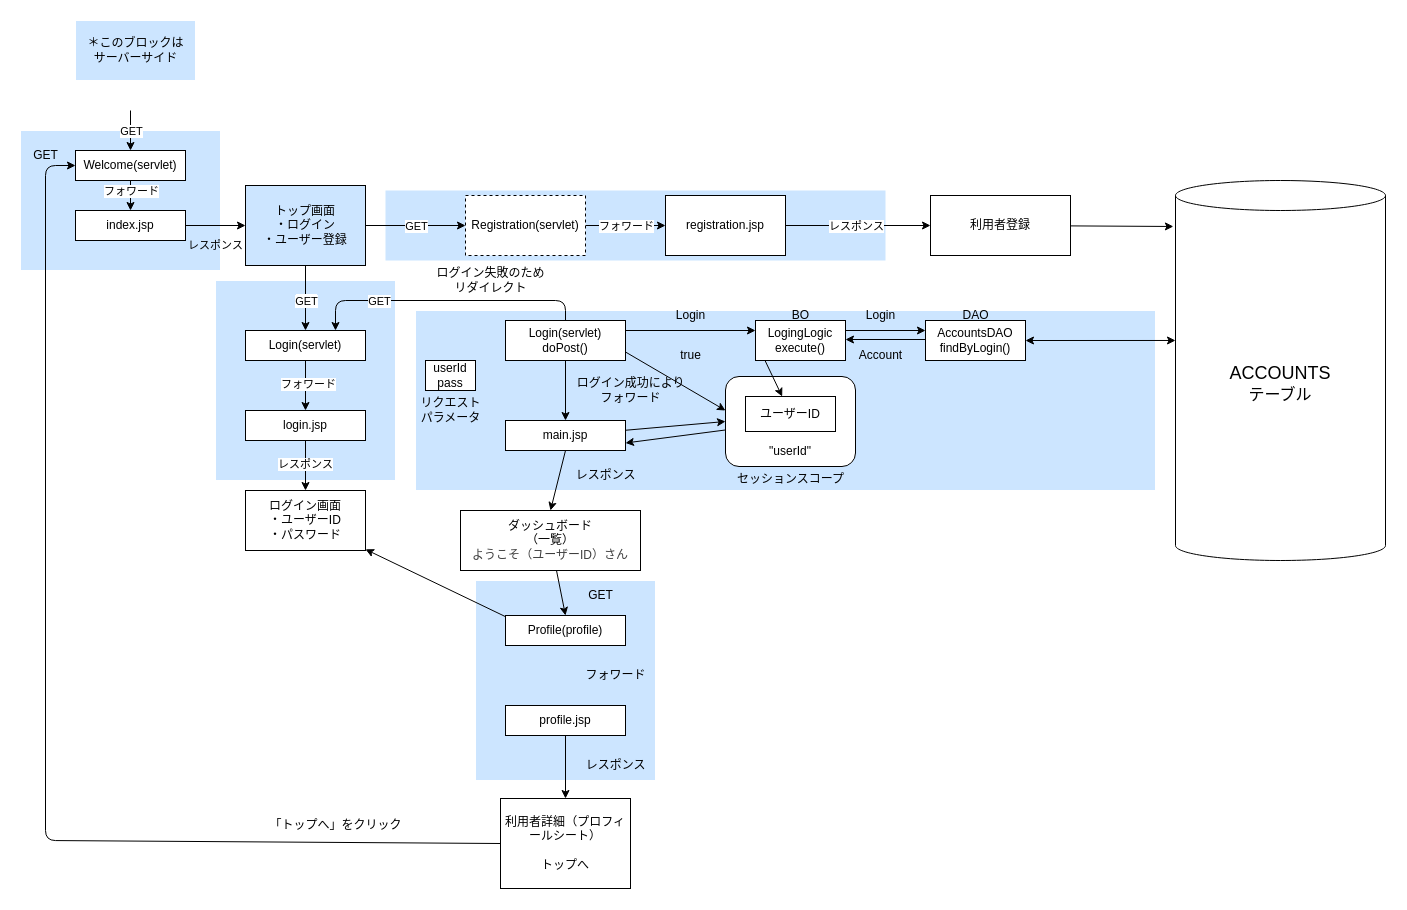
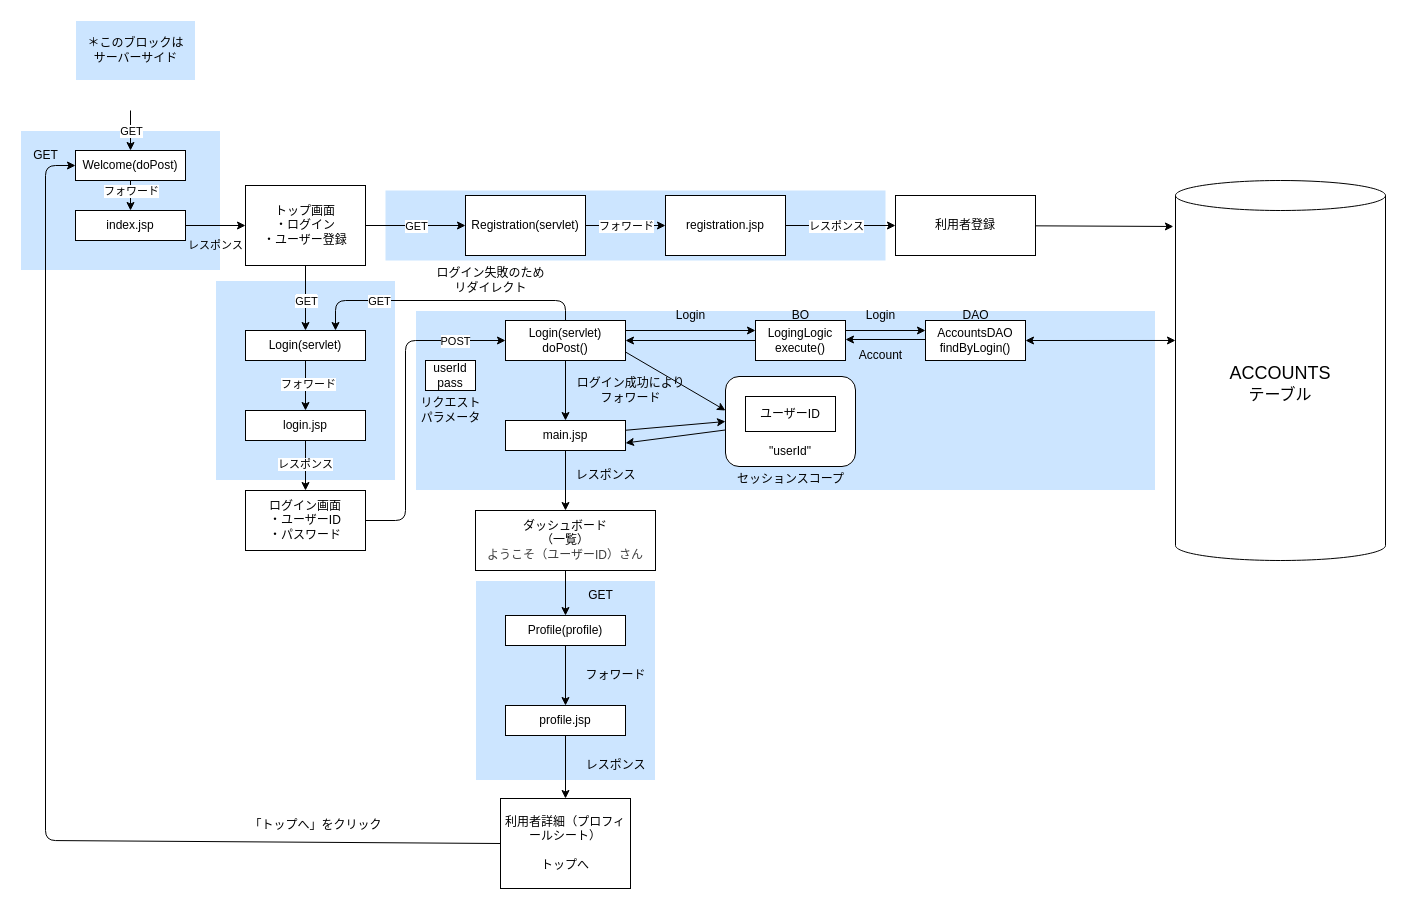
(131, 166) -> (131, 166)
(306, 226) -> (306, 226)
(526, 226) -> (526, 226)
(1001, 226) -> (966, 226)
(691, 356) -> none
(772, 374) -> (694, 341)
none -> (406, 405)
(551, 541) -> (566, 541)
(439, 585) -> (566, 672)
(336, 826) -> (316, 826)
